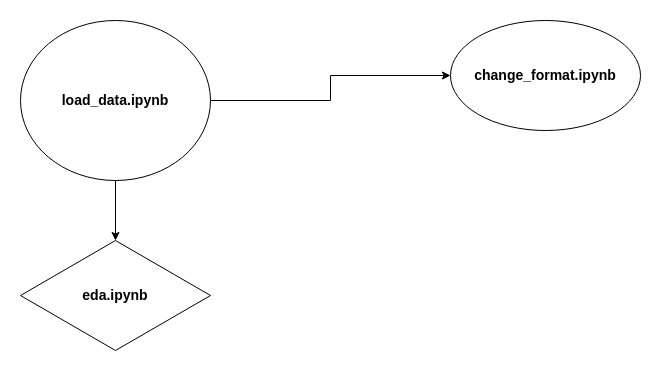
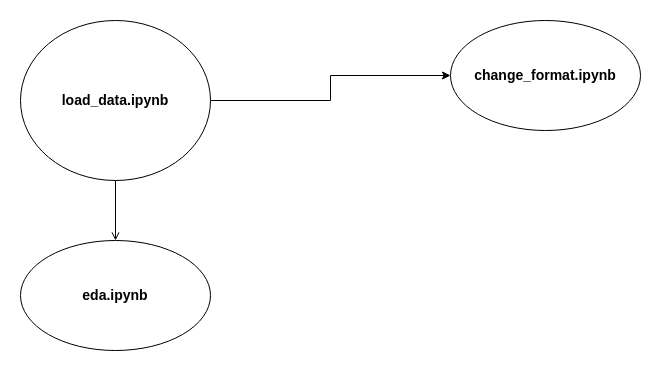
(116, 232) -> (116, 234)
(116, 296) -> (116, 296)
